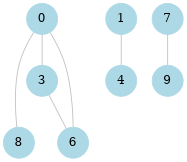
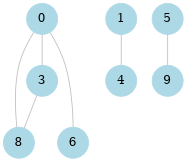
(168, 19) -> (168, 19)
(58, 112) -> (31, 112)
